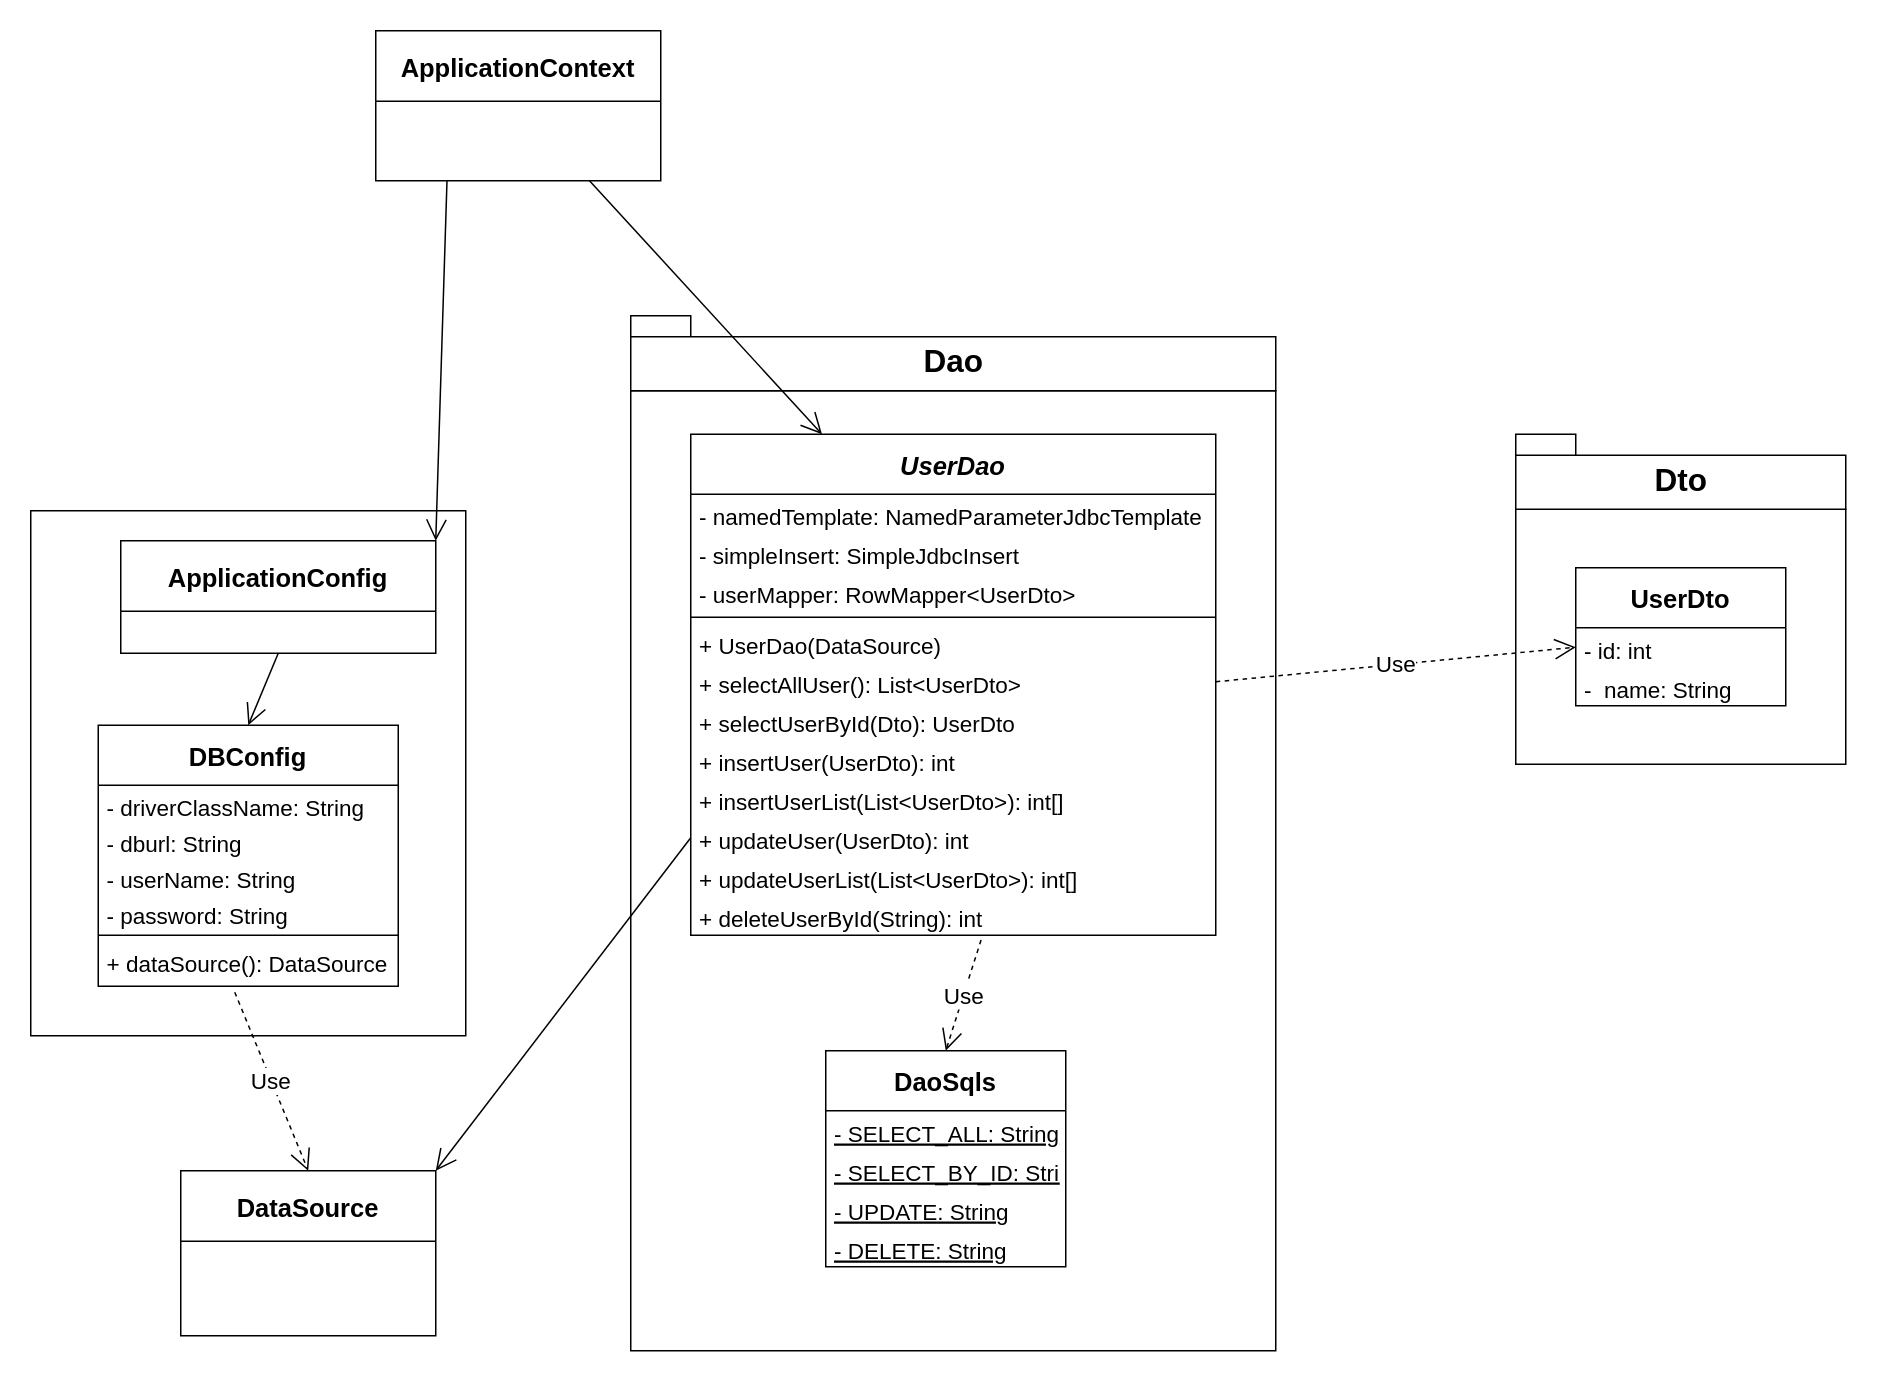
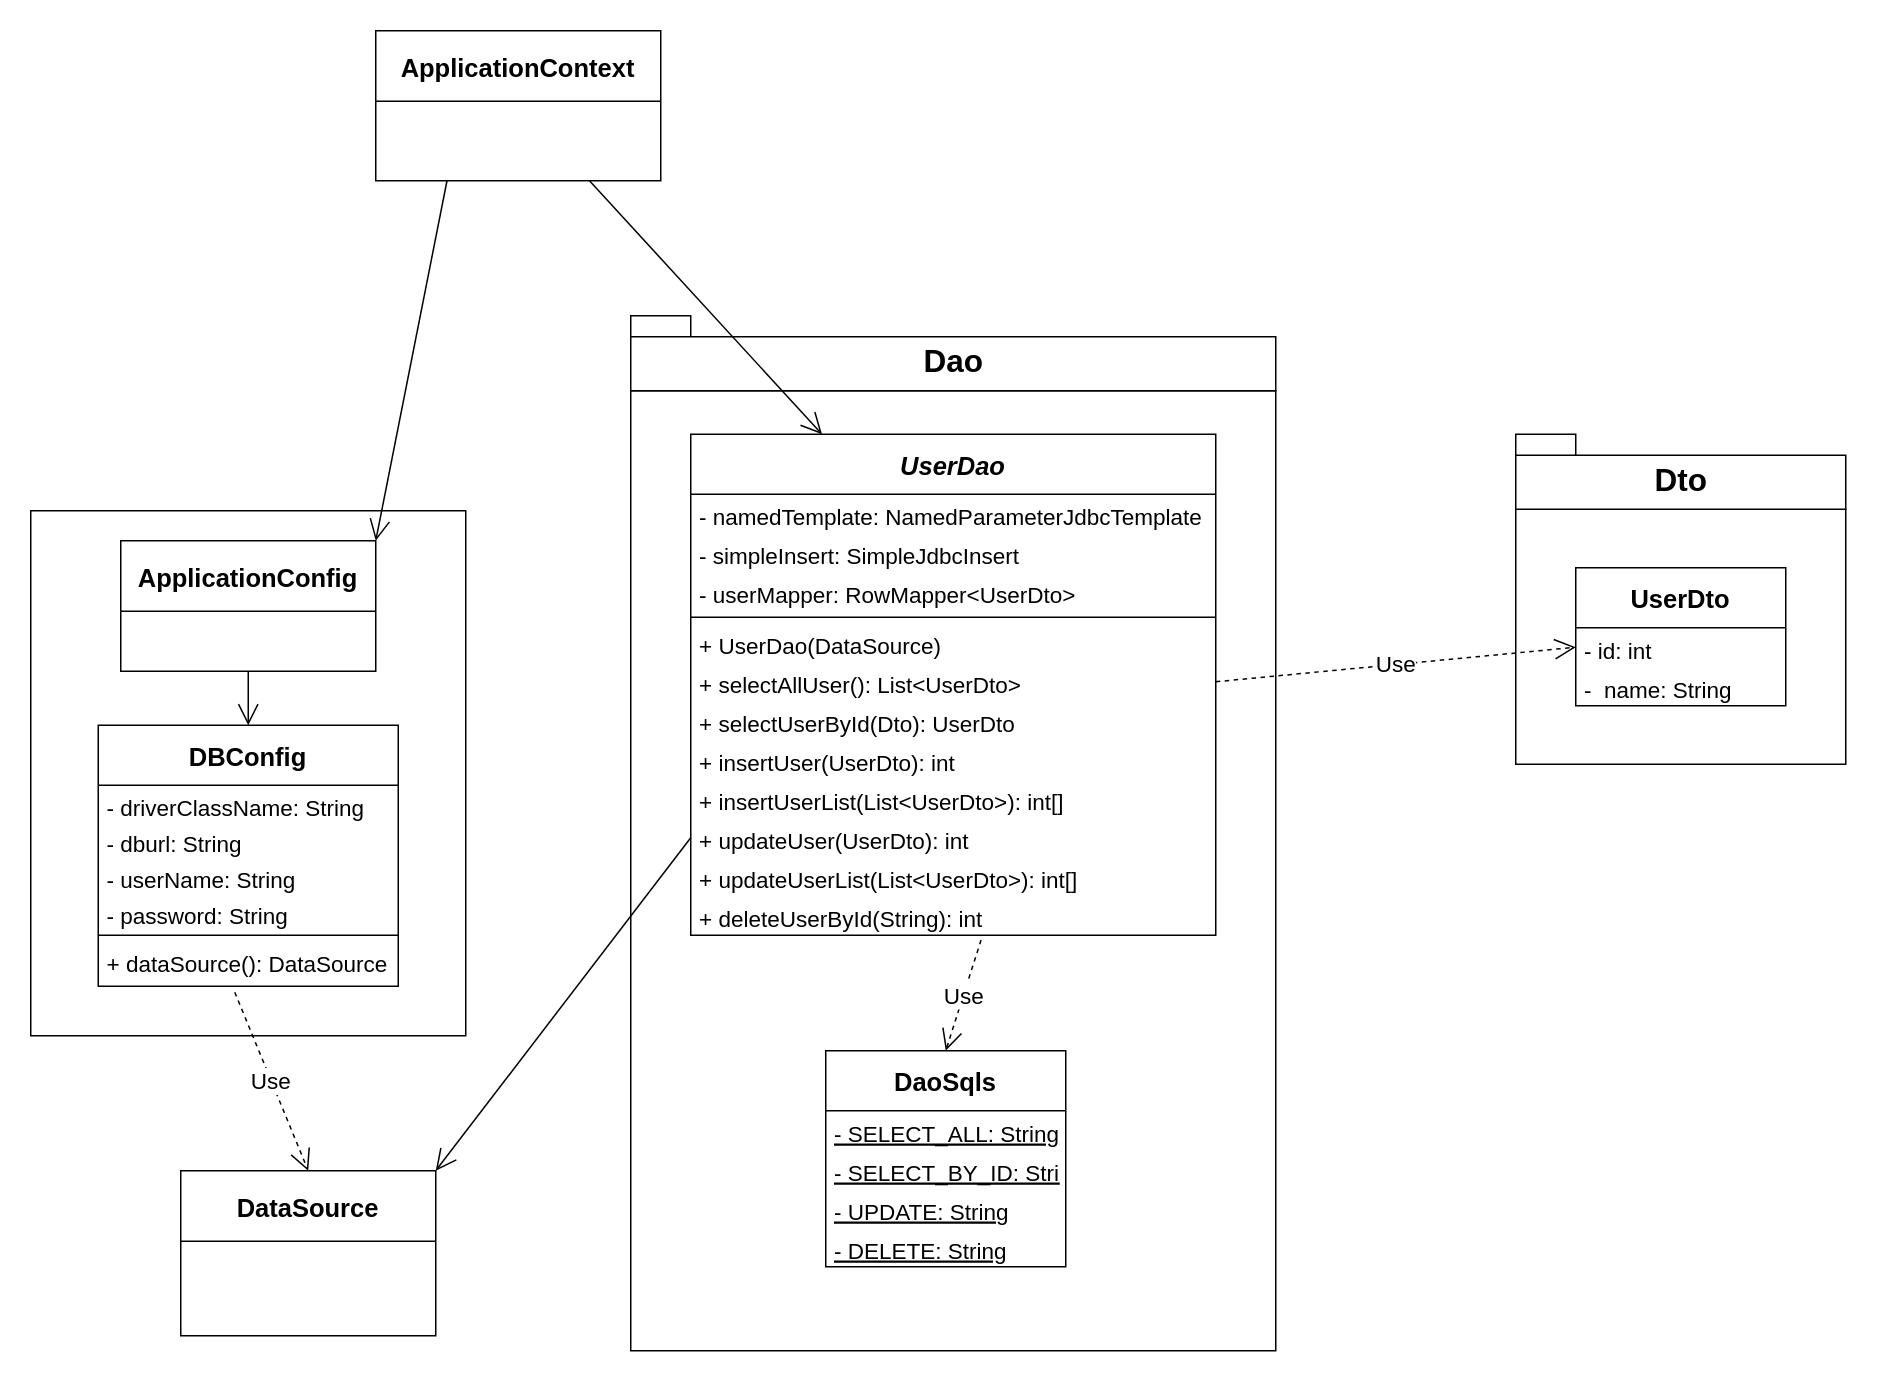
(278, 597) -> (248, 606)
